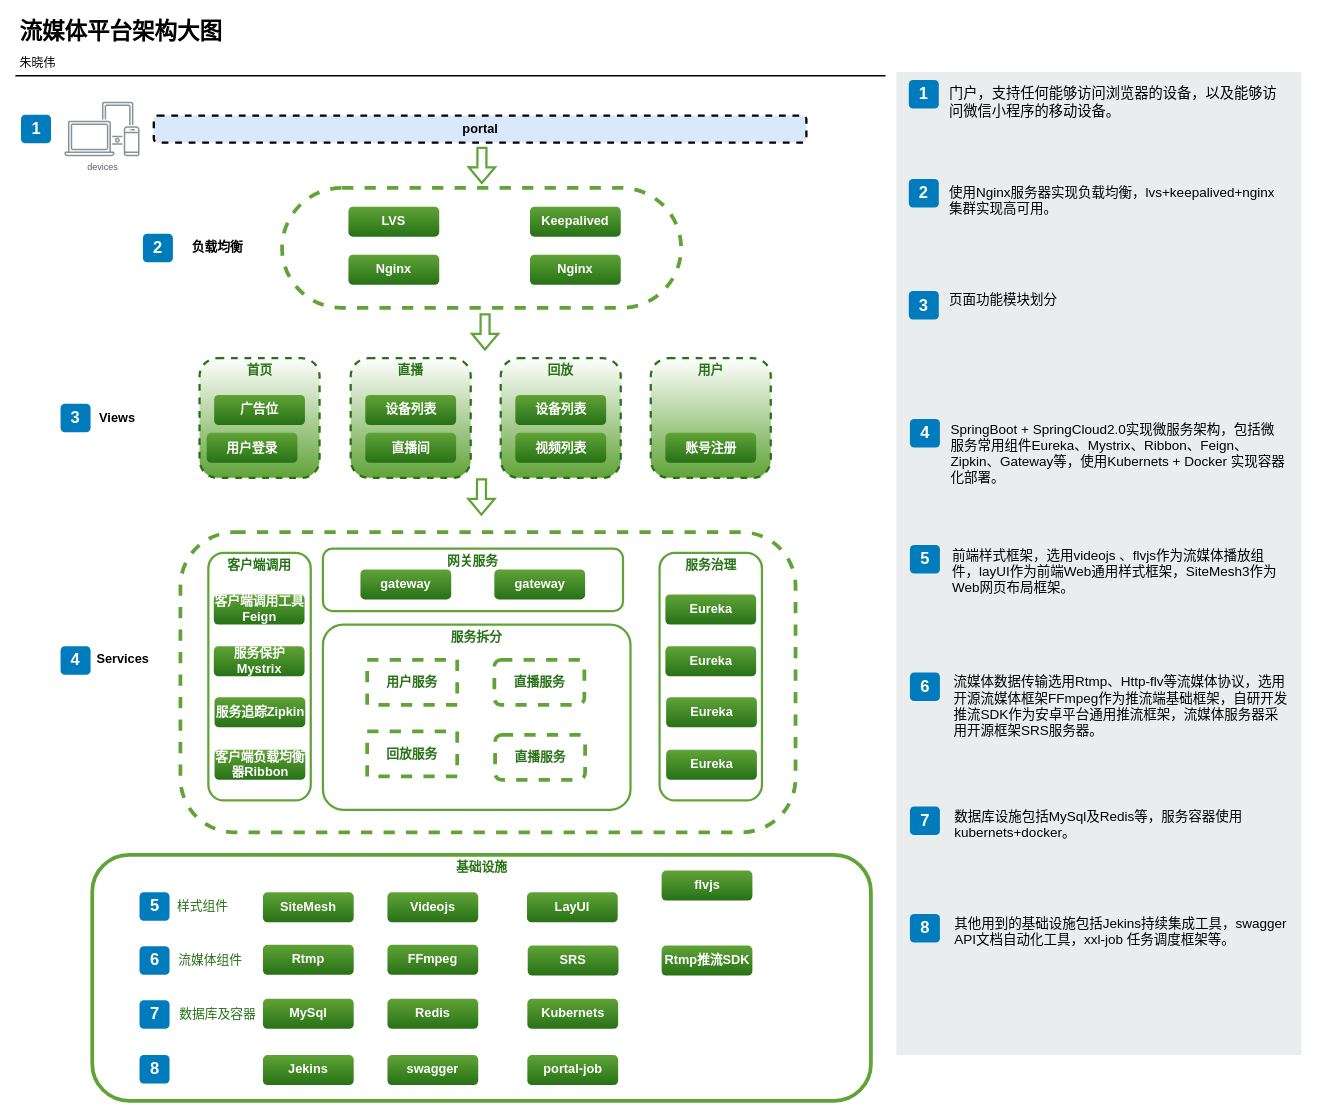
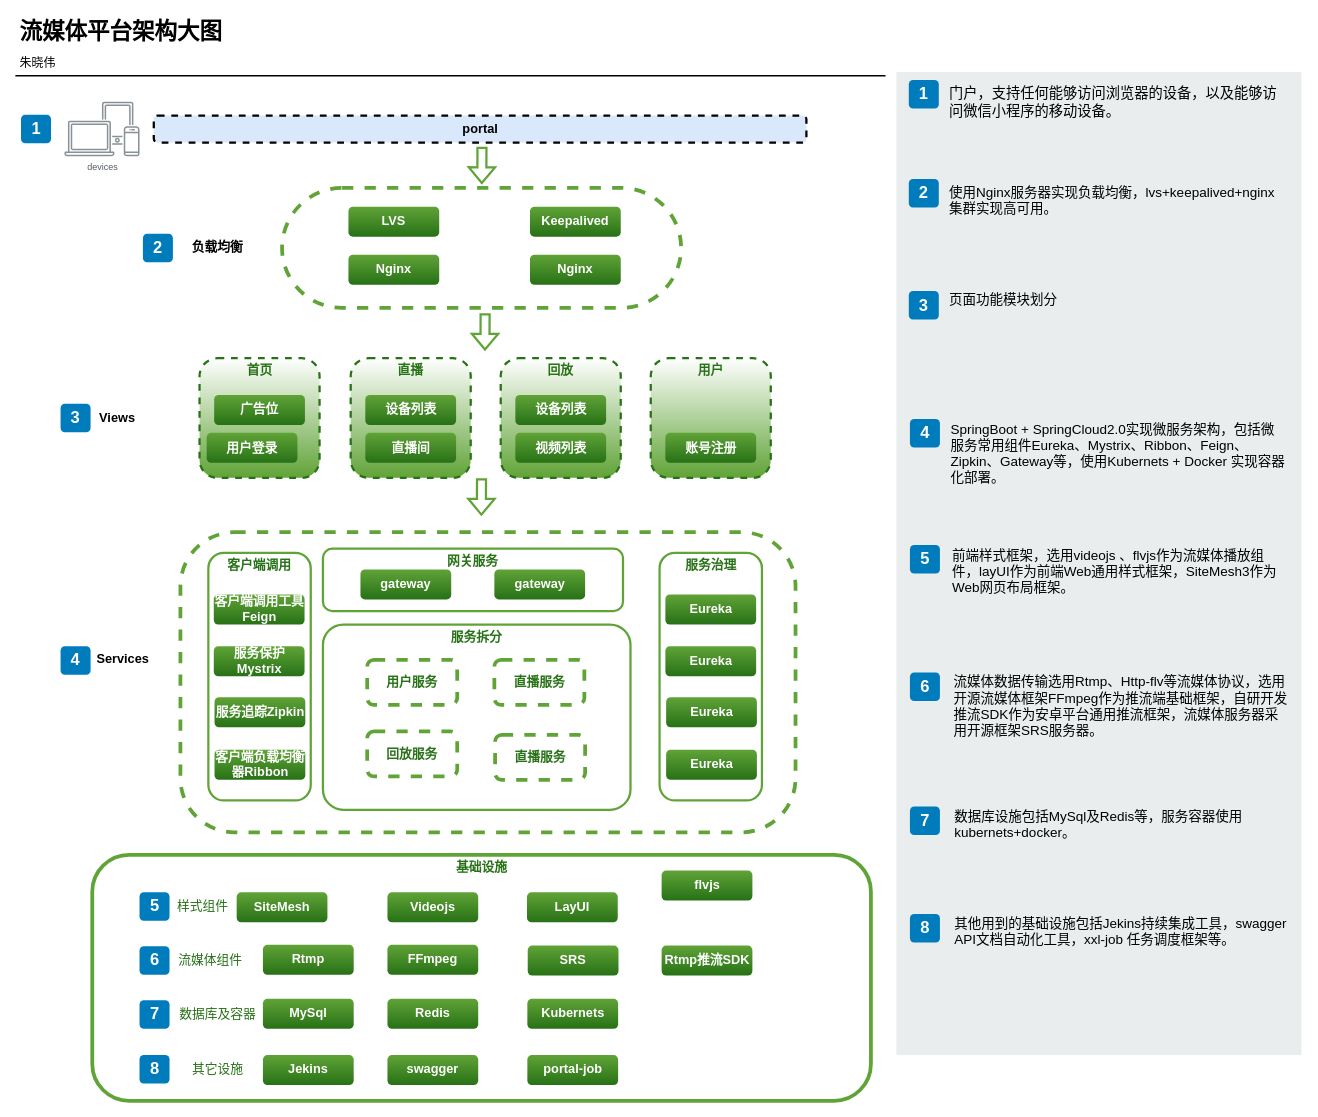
(412, 682) -> (412, 682)
(412, 754) -> (412, 754)
(308, 907) -> (282, 907)
none -> (218, 1069)
